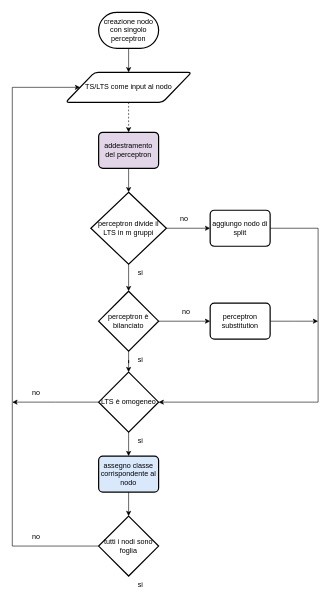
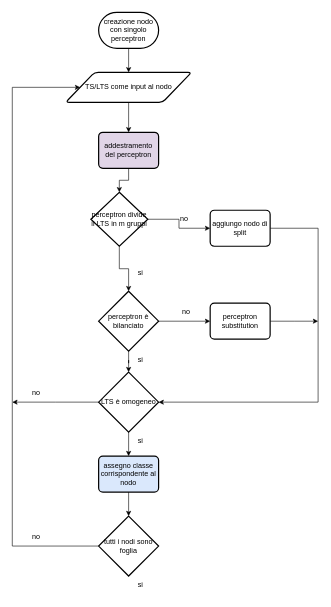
(129, 115) -> (129, 115)
(129, 228) -> (119, 219)
